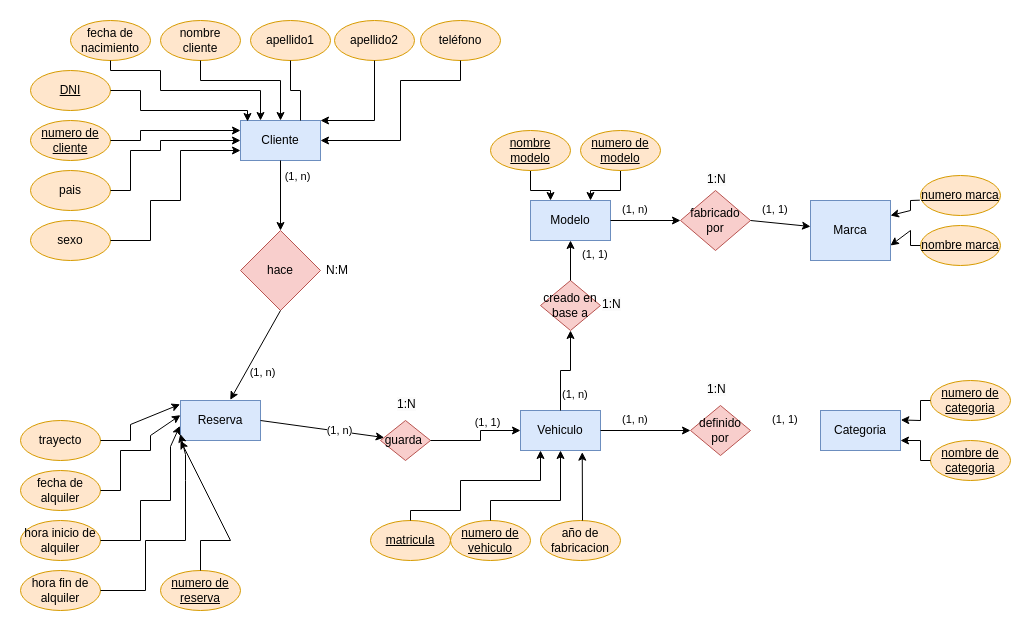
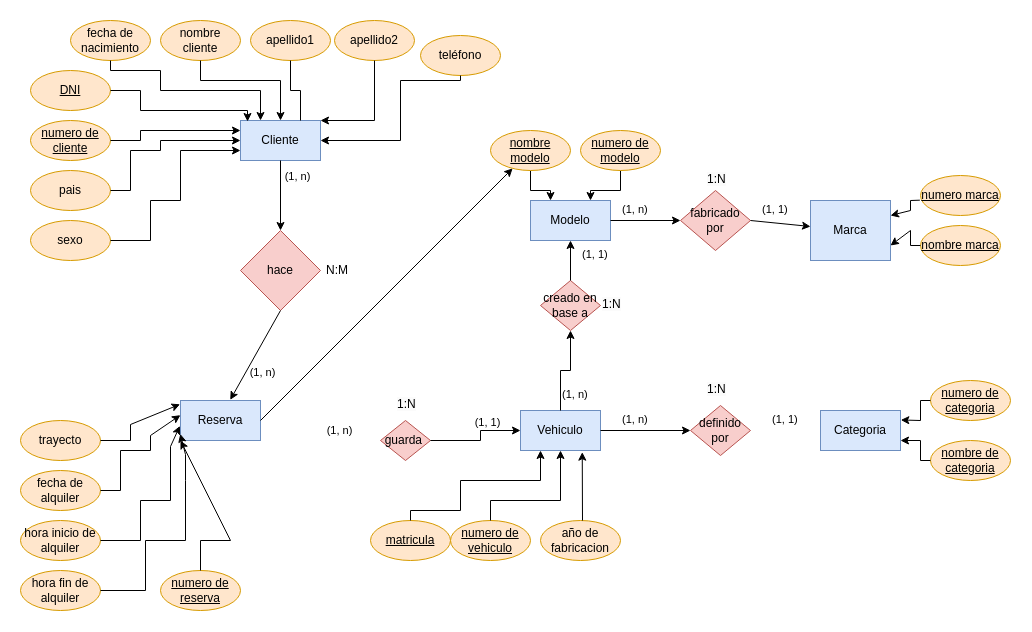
(461, 41) -> (461, 56)
(294, 425) -> (384, 297)
